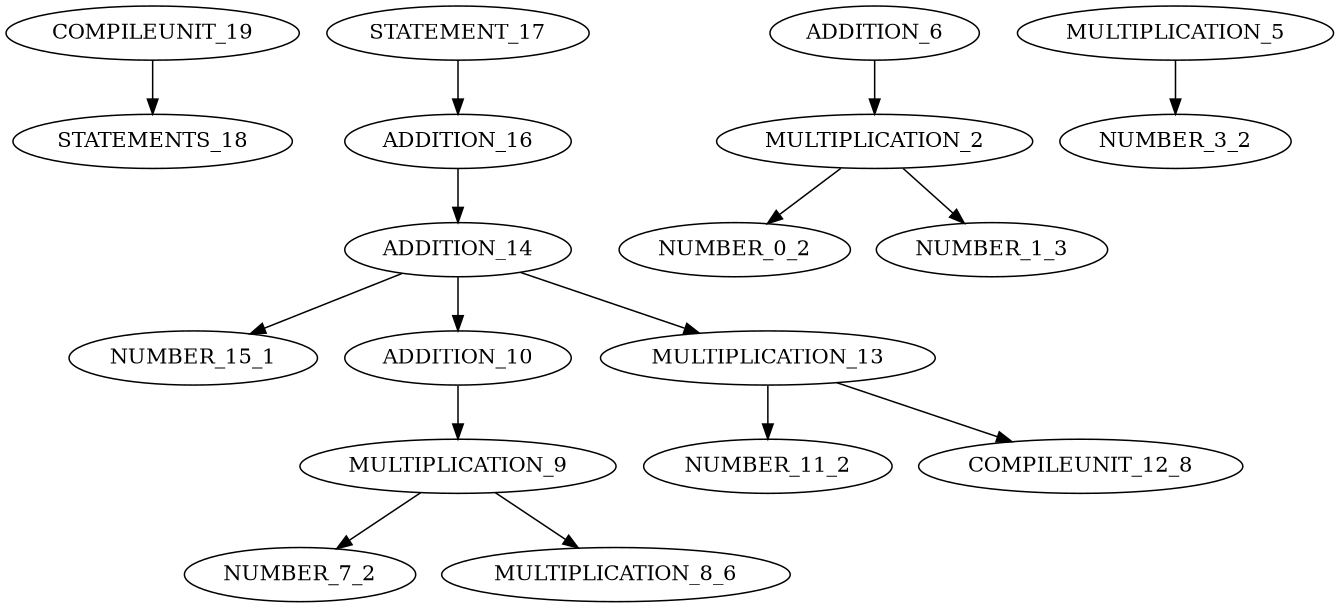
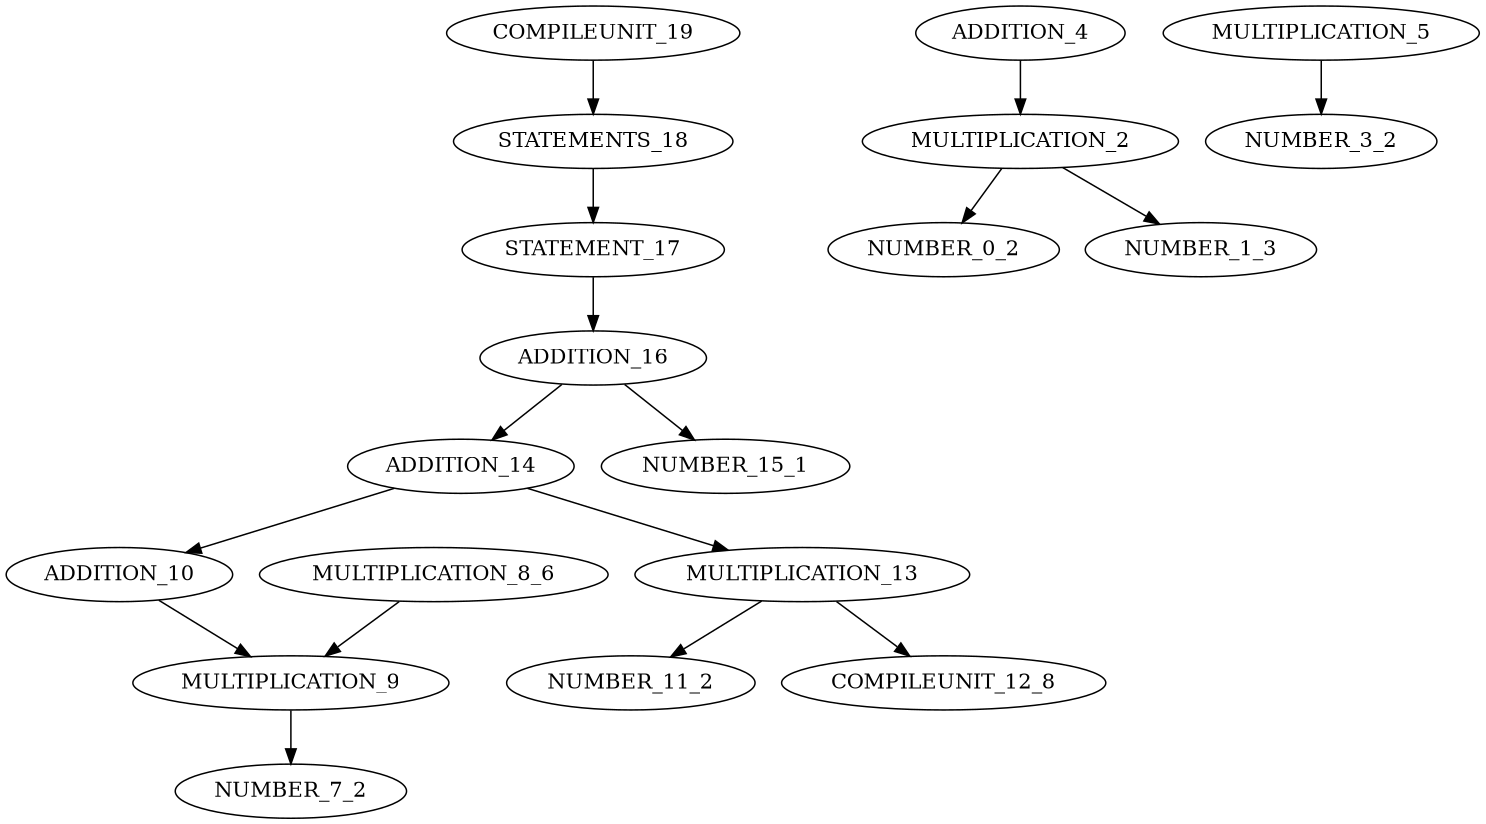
(875, 33) -> (1020, 33)
none -> (593, 188)
(333, 301) -> (654, 407)
(530, 516) -> (369, 624)
